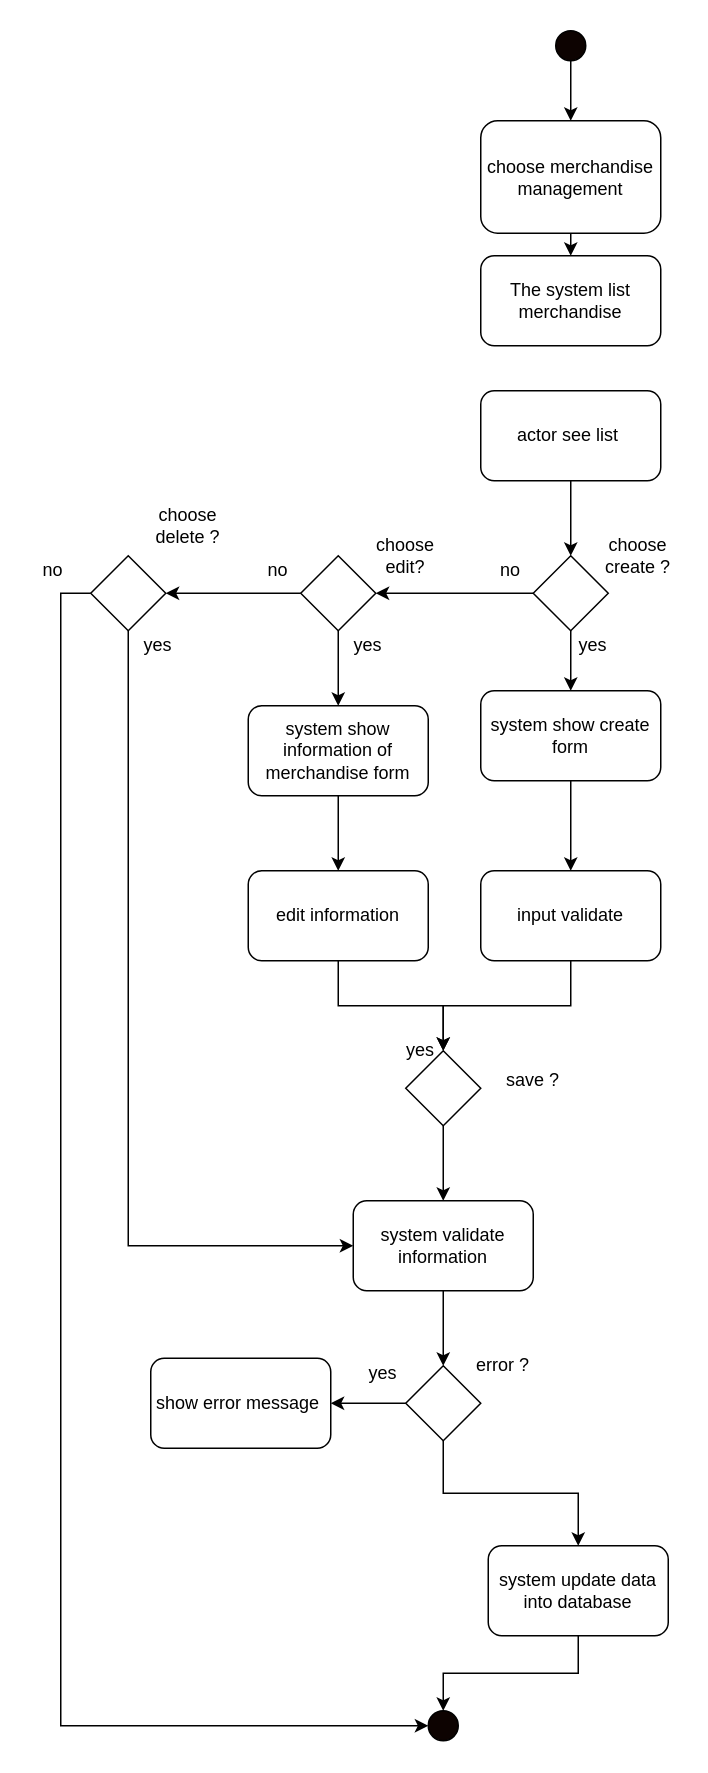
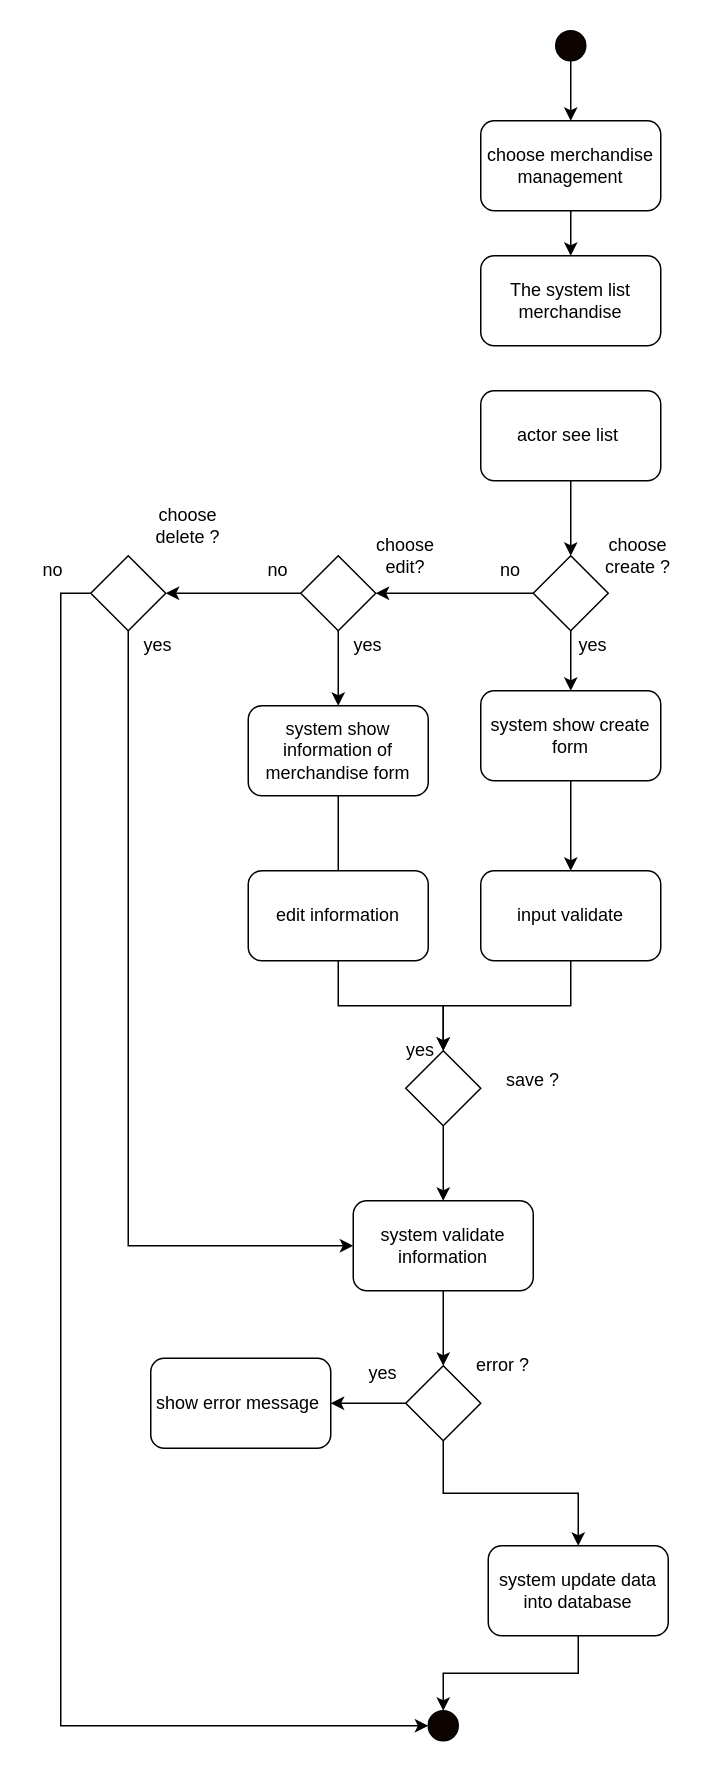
(571, 177) -> (571, 166)
(338, 859) -> (338, 863)
